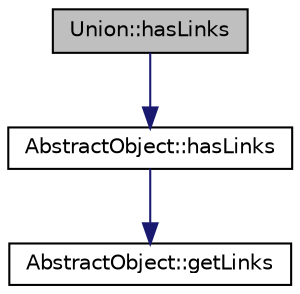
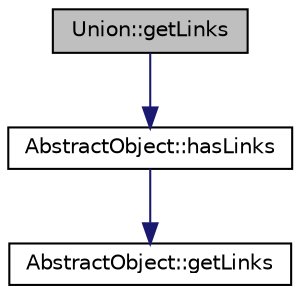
(150, 31) -> (150, 31)
